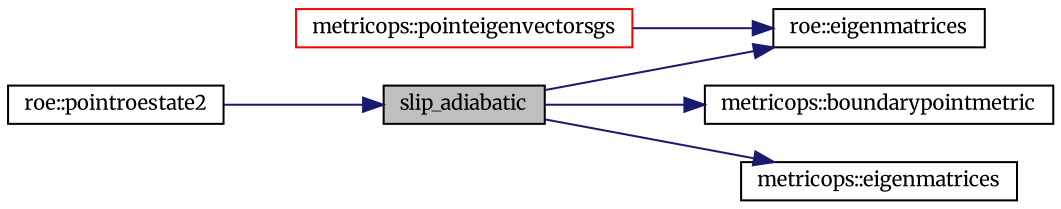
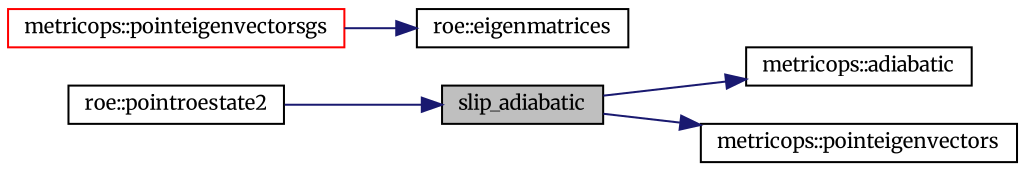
(649, 71) -> none
(879, 105) -> (859, 66)
(879, 181) -> (859, 143)
